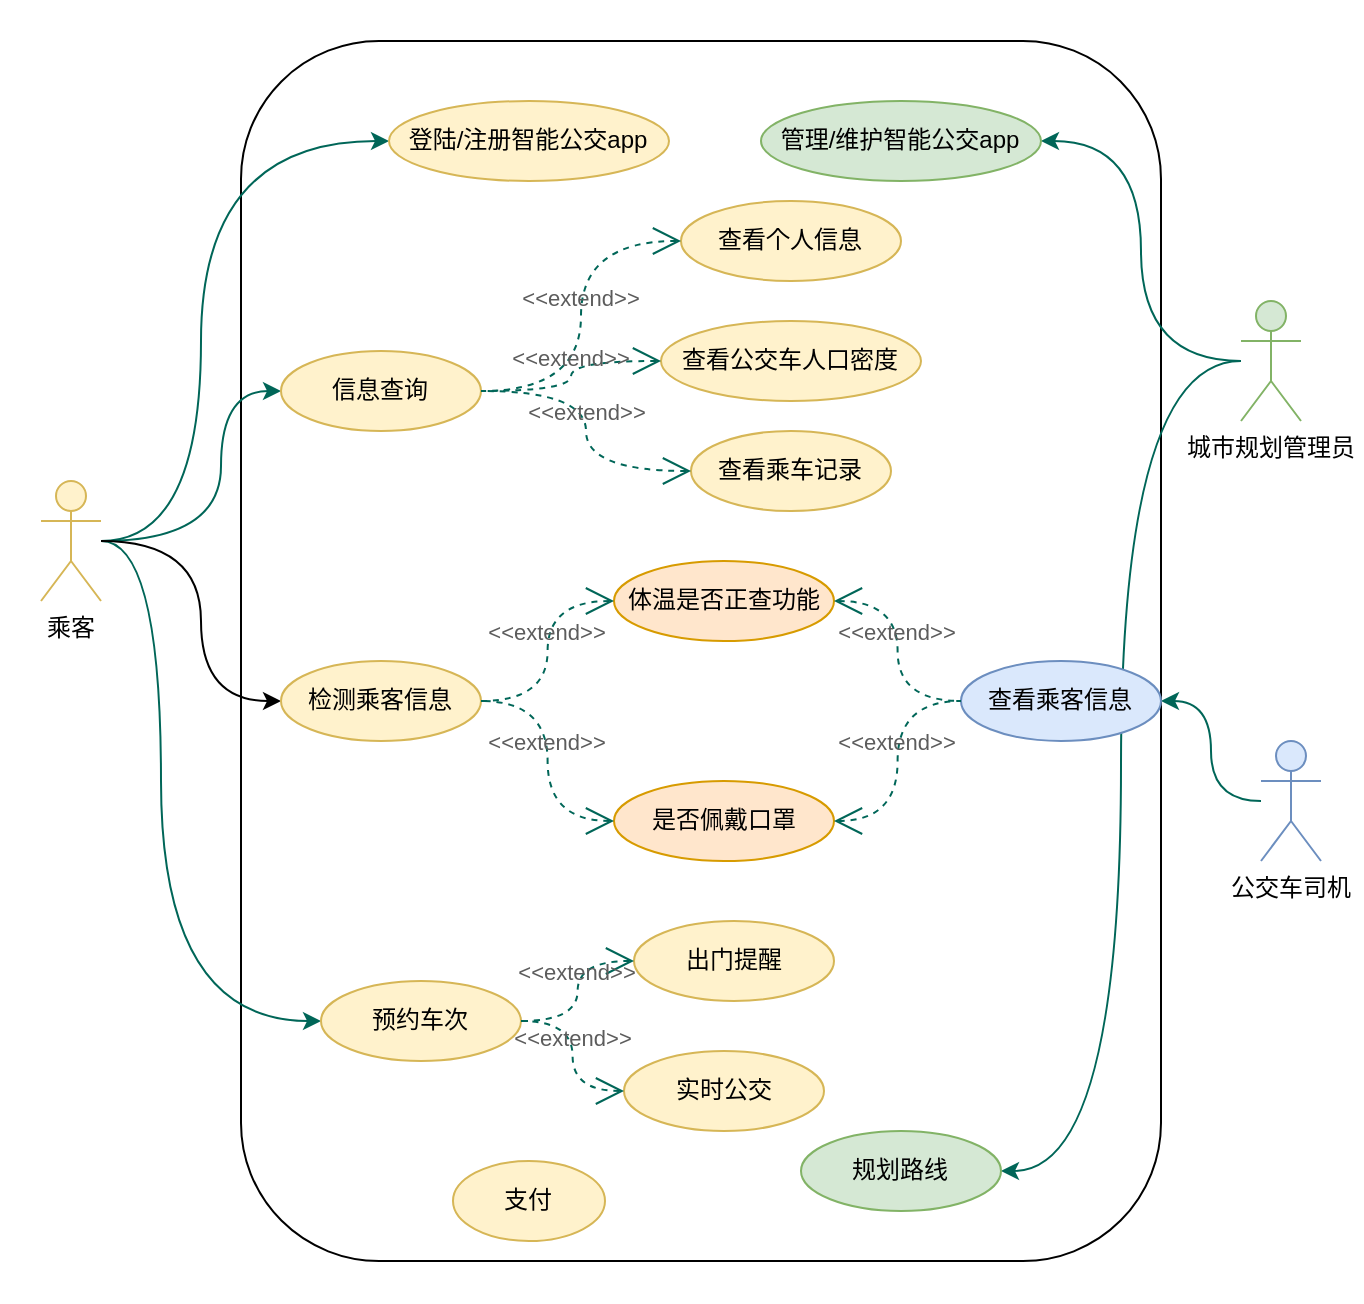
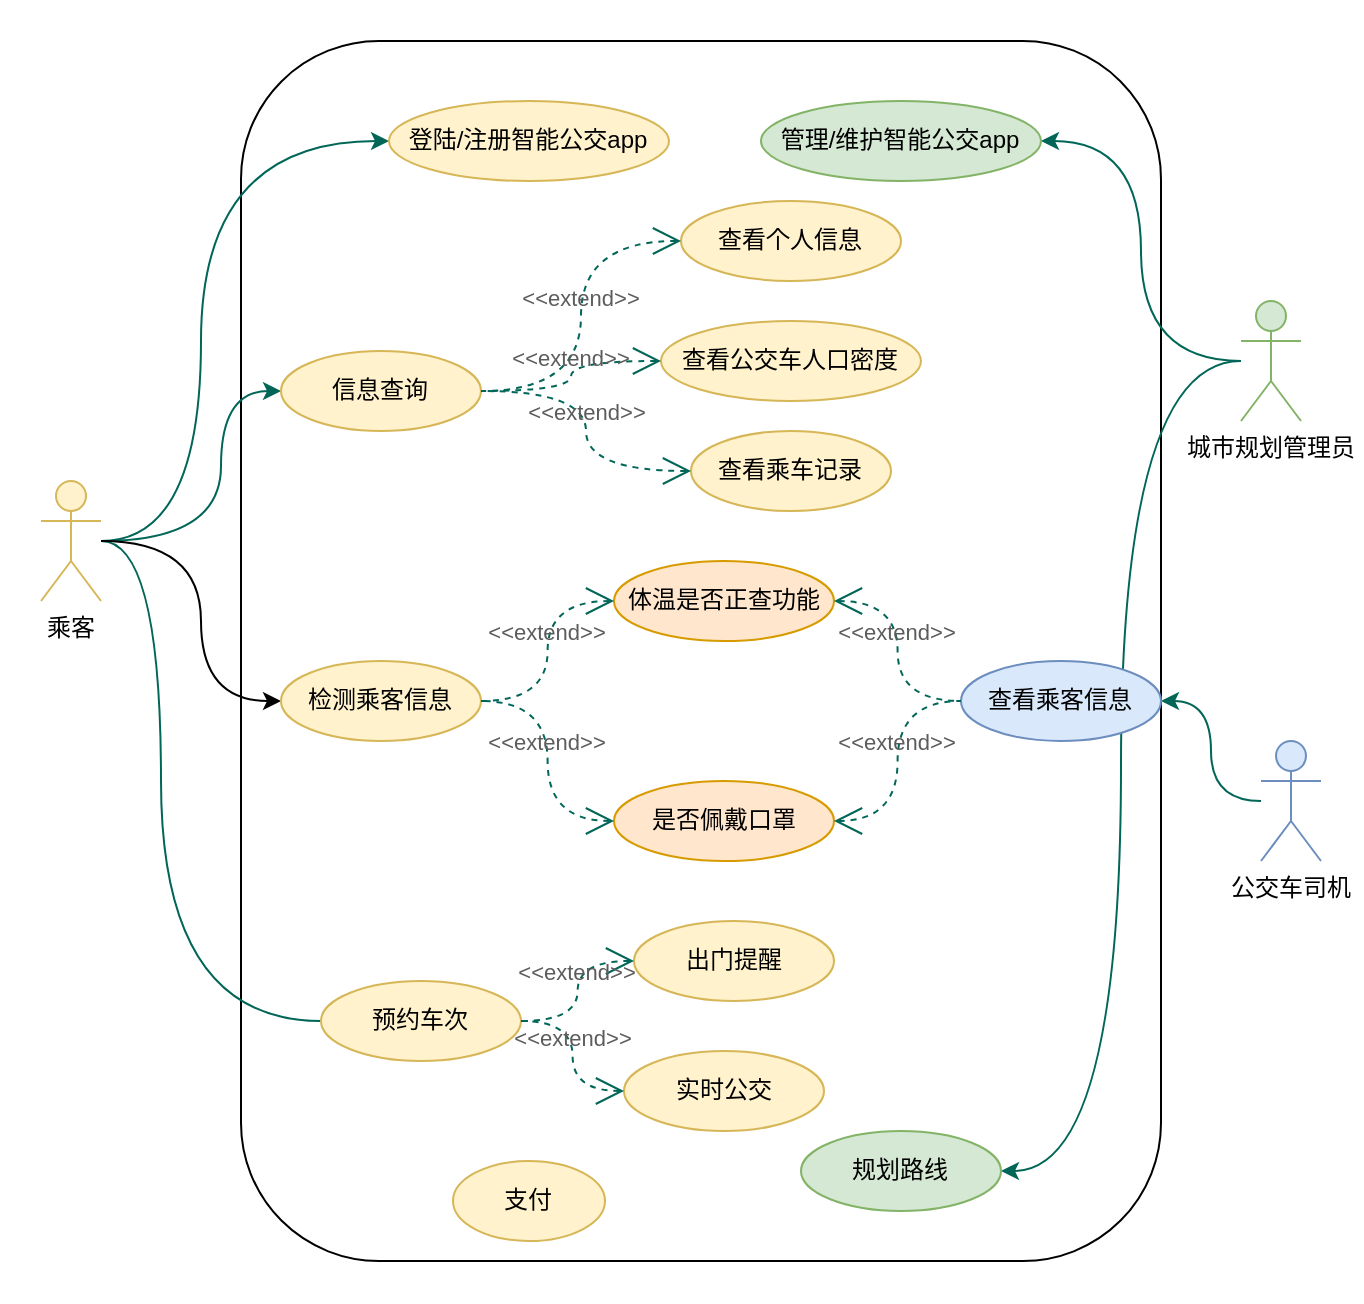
(207, 973) -> (212, 975)
